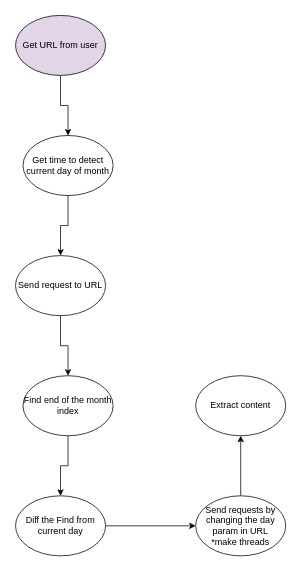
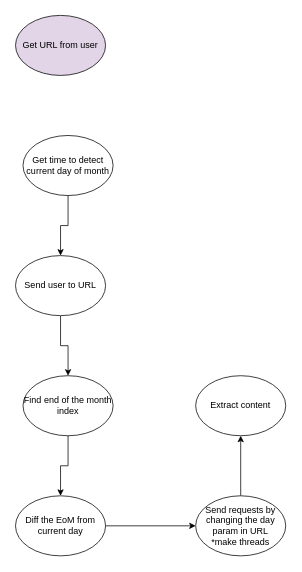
(60, 94) -> none
(60, 285) -> (60, 285)
(60, 525) -> (60, 525)
